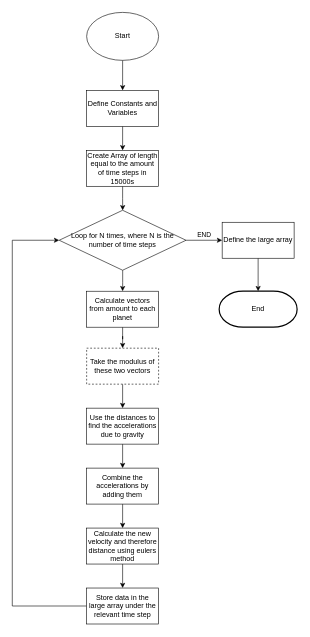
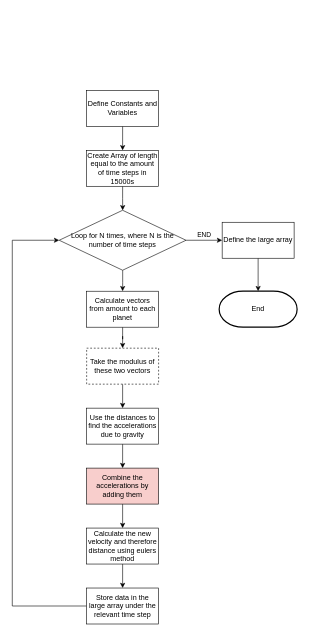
(123, 36) -> none
(123, 73) -> none
(123, 486) -> (123, 486)
